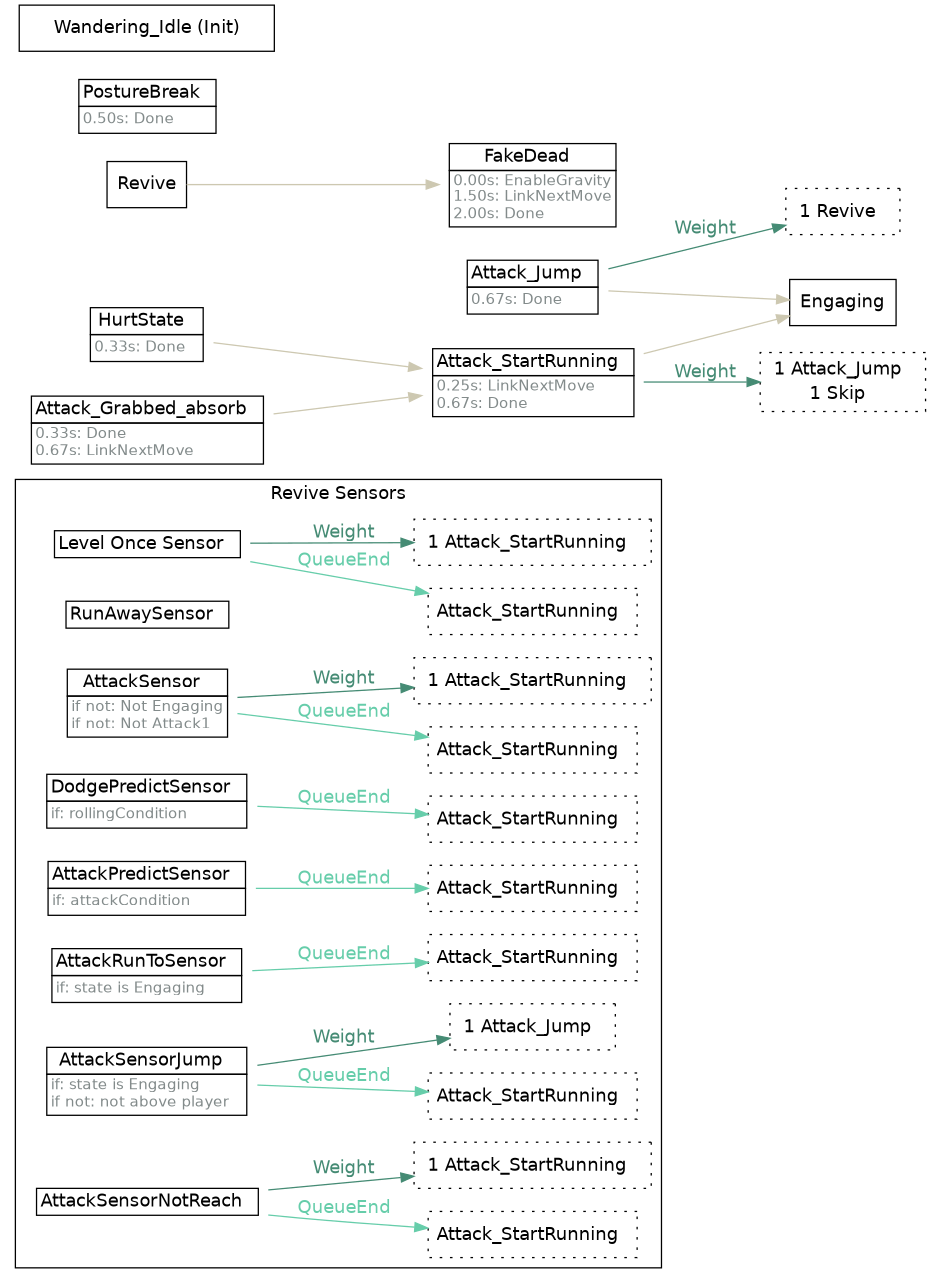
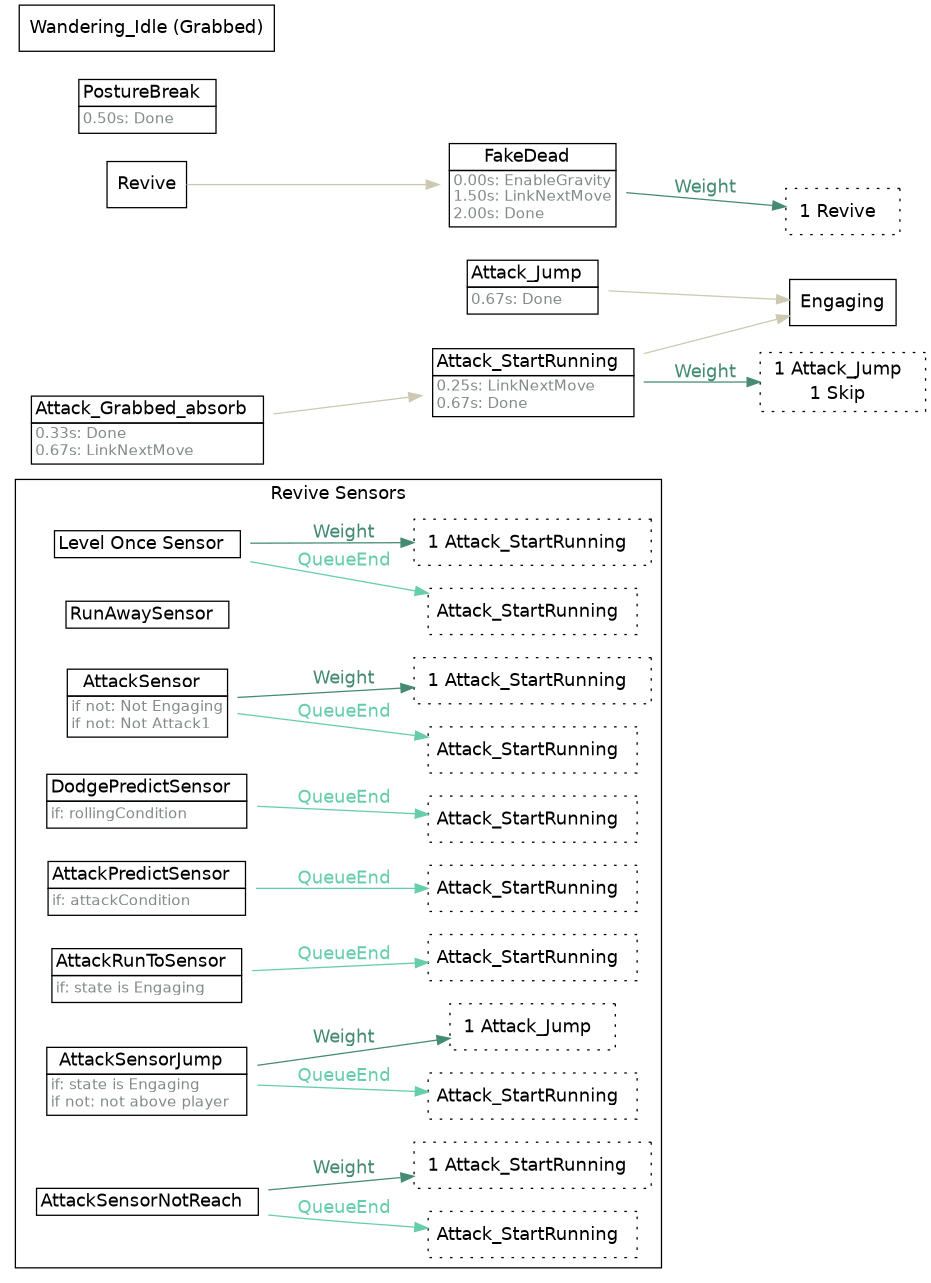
(147, 28) -> (147, 28)
(691, 249) -> (699, 199)
(147, 335) -> none
